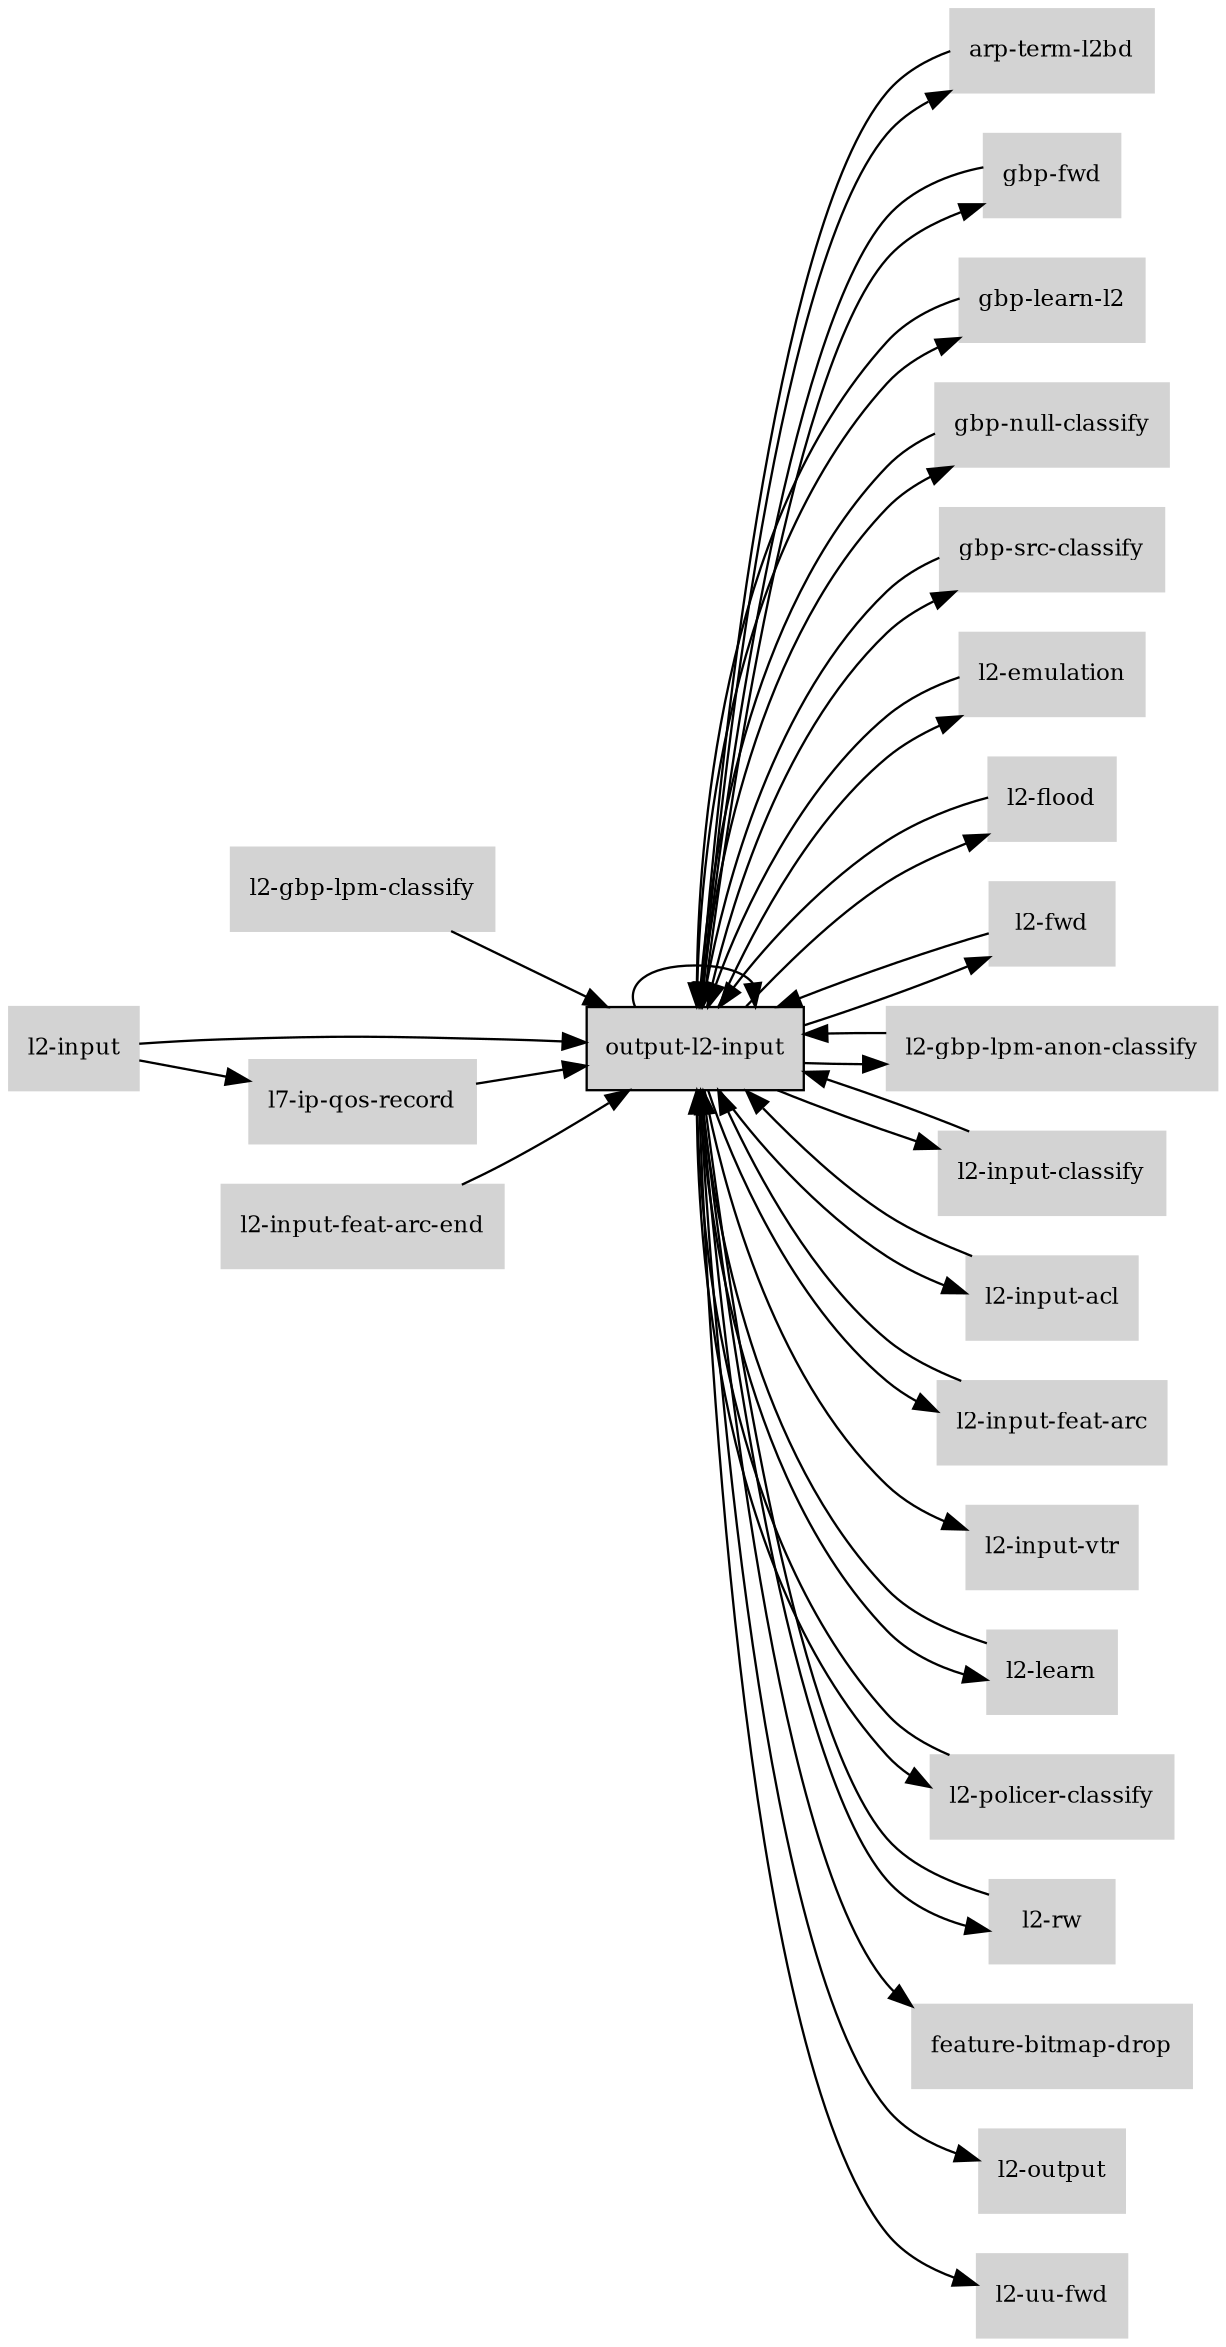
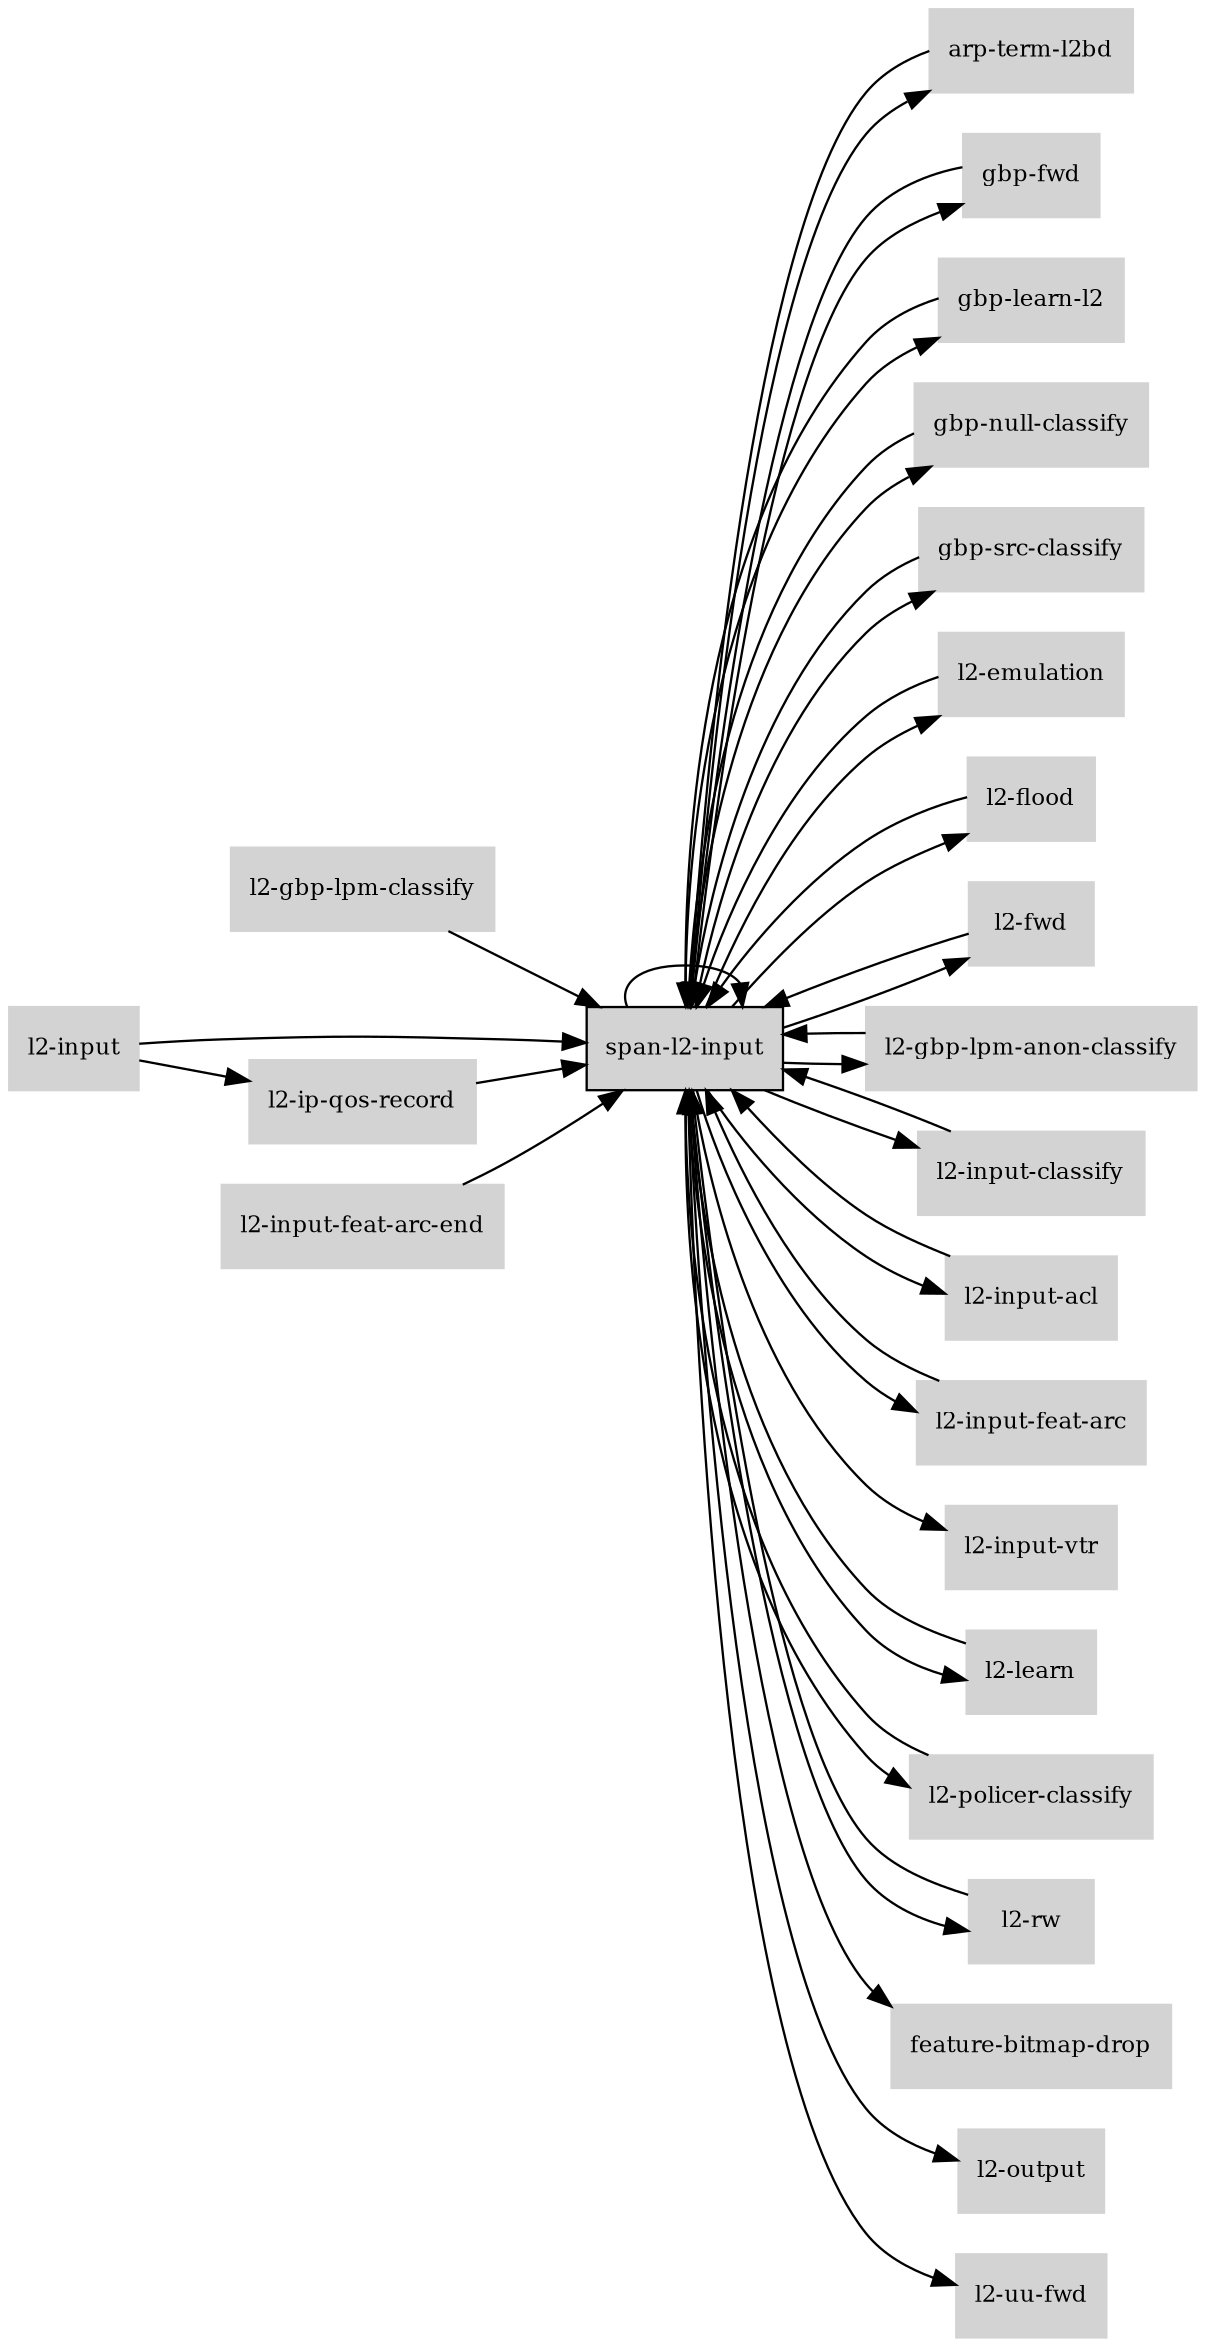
(695, 1049) -> (685, 1049)
(363, 1102) -> (363, 1102)
